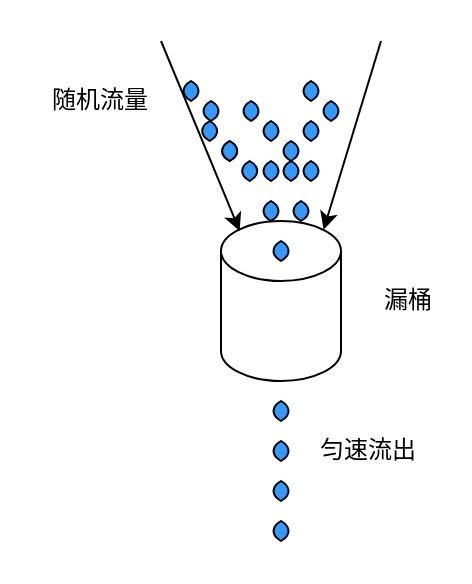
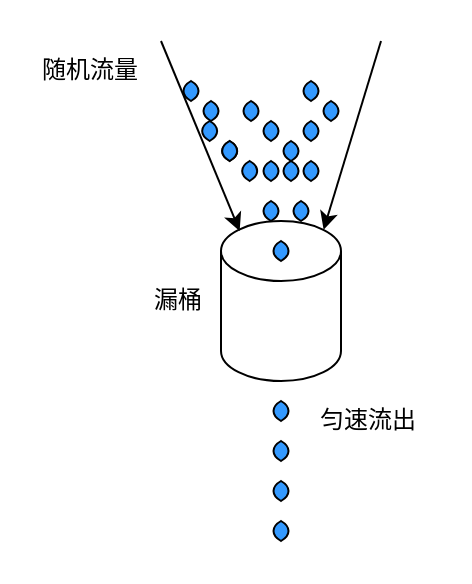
(101, 101) -> (91, 71)
(410, 301) -> (180, 301)
(369, 451) -> (369, 421)
